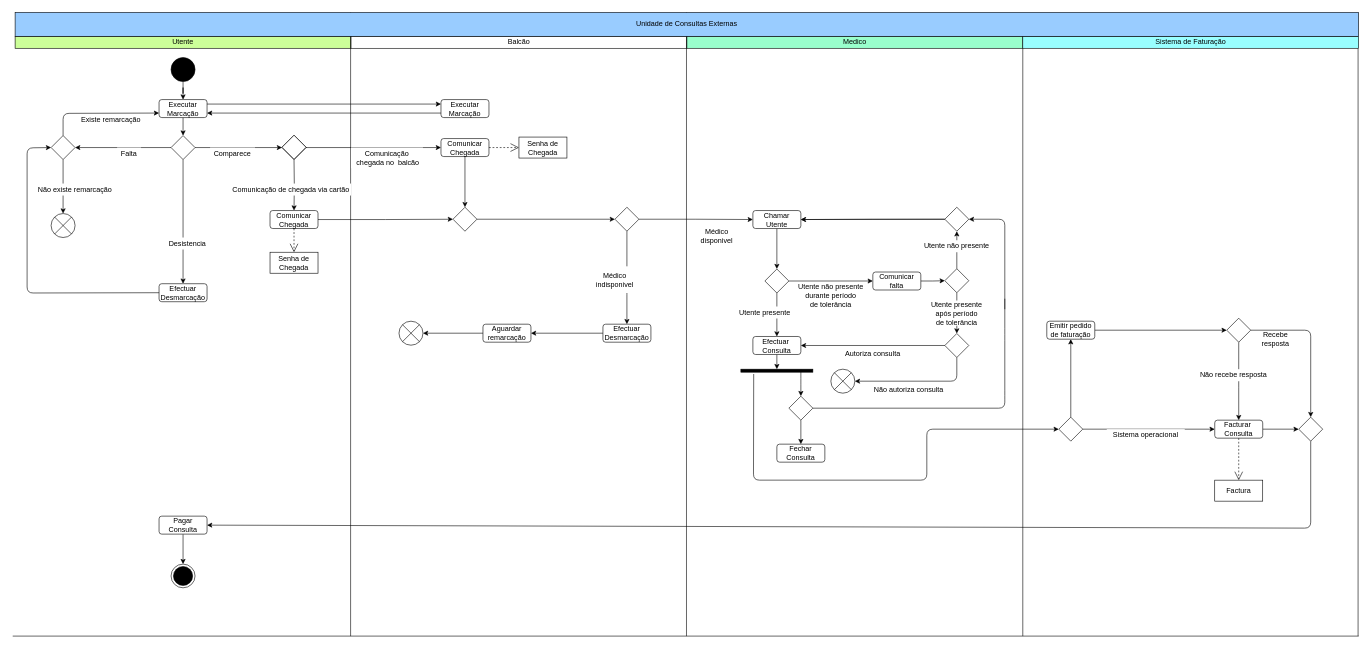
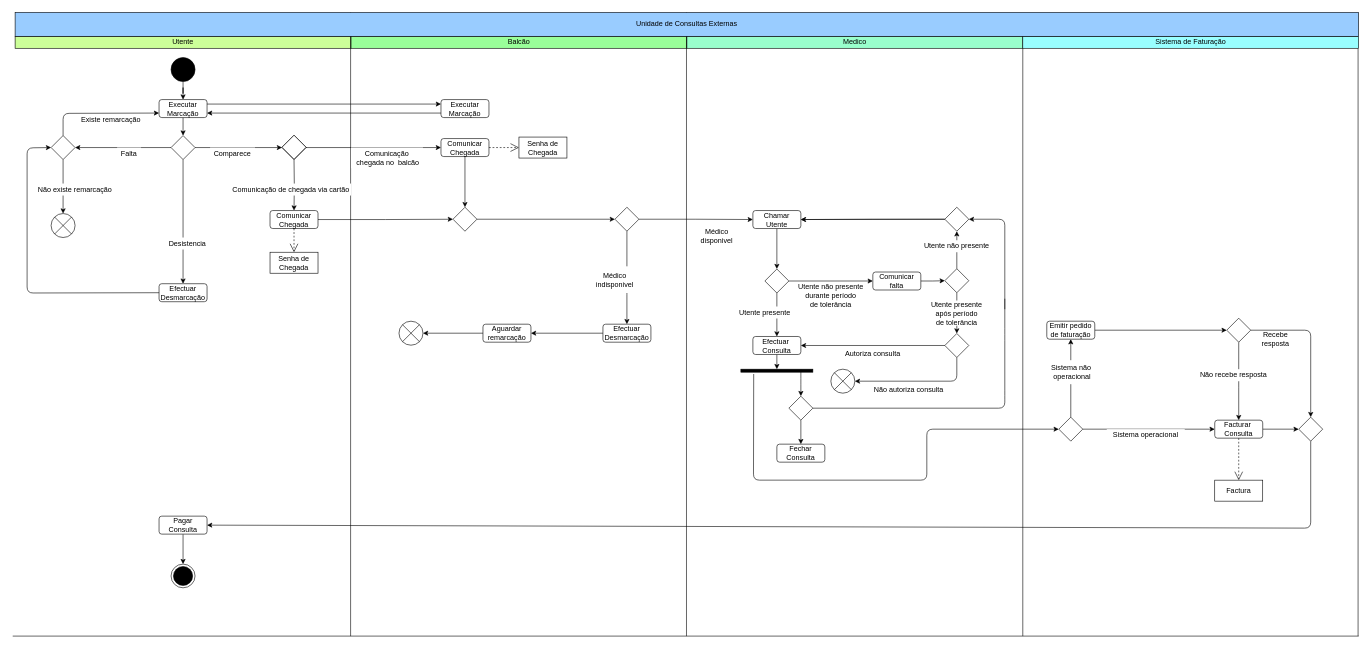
(519, 42) -> (519, 42)
none -> (1072, 372)
